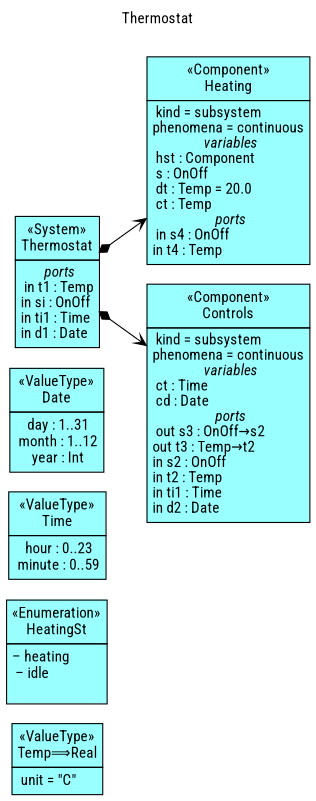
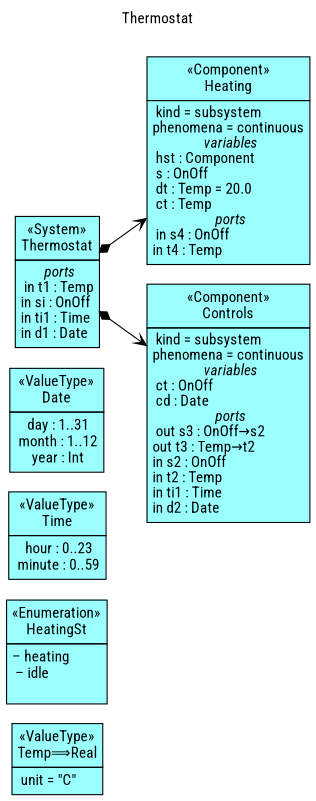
(181, 386) -> (183, 386)
